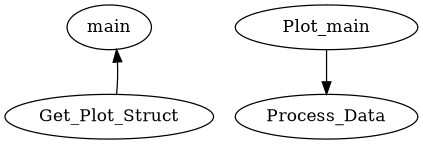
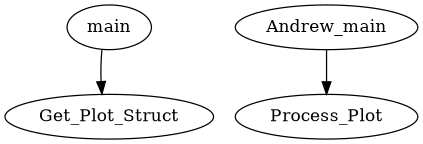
(327, 27) -> (327, 27)
(118, 78) -> (101, 66)
(327, 117) -> (327, 117)
